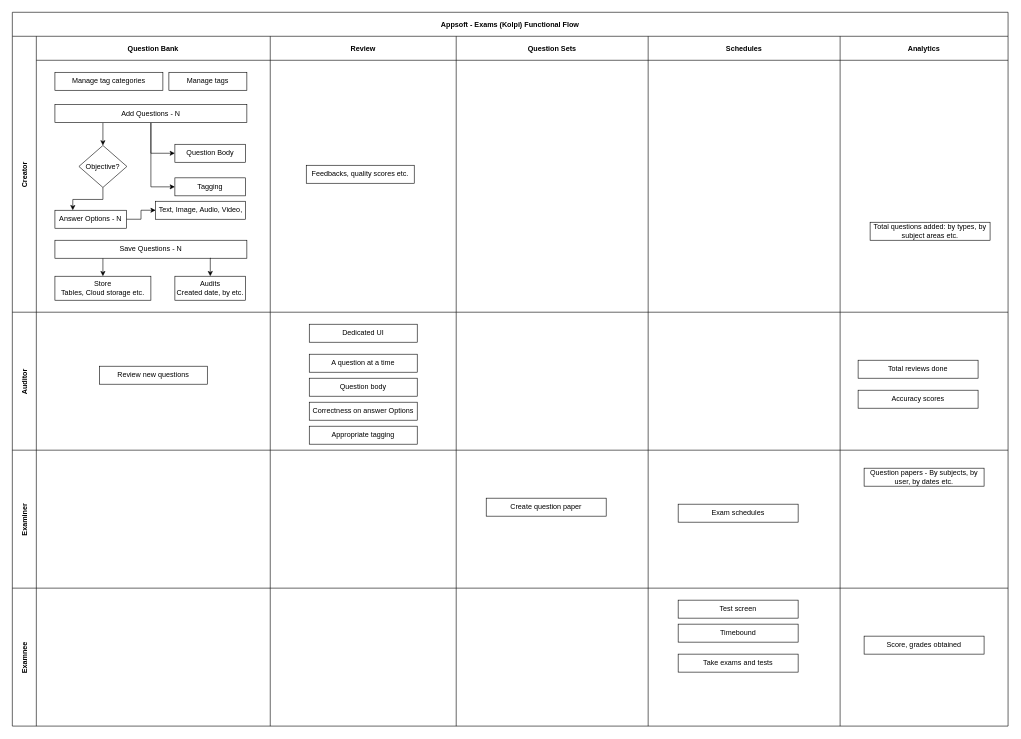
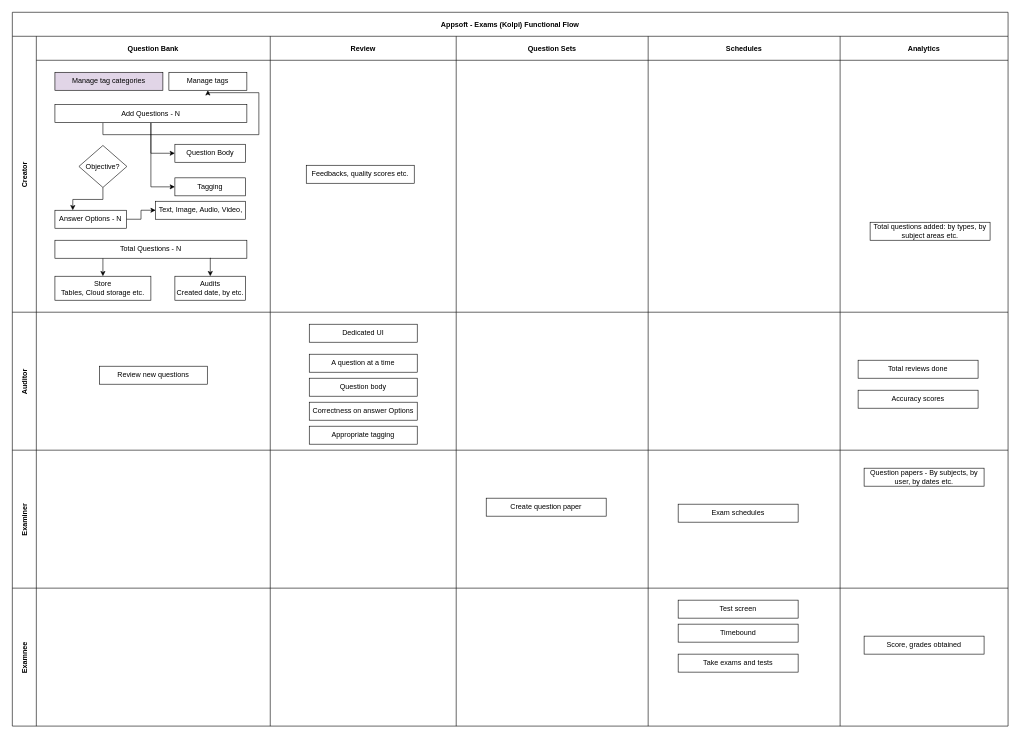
(109, 81) -> (109, 81)
(103, 136) -> (181, 135)
(151, 249) -> (151, 249)
